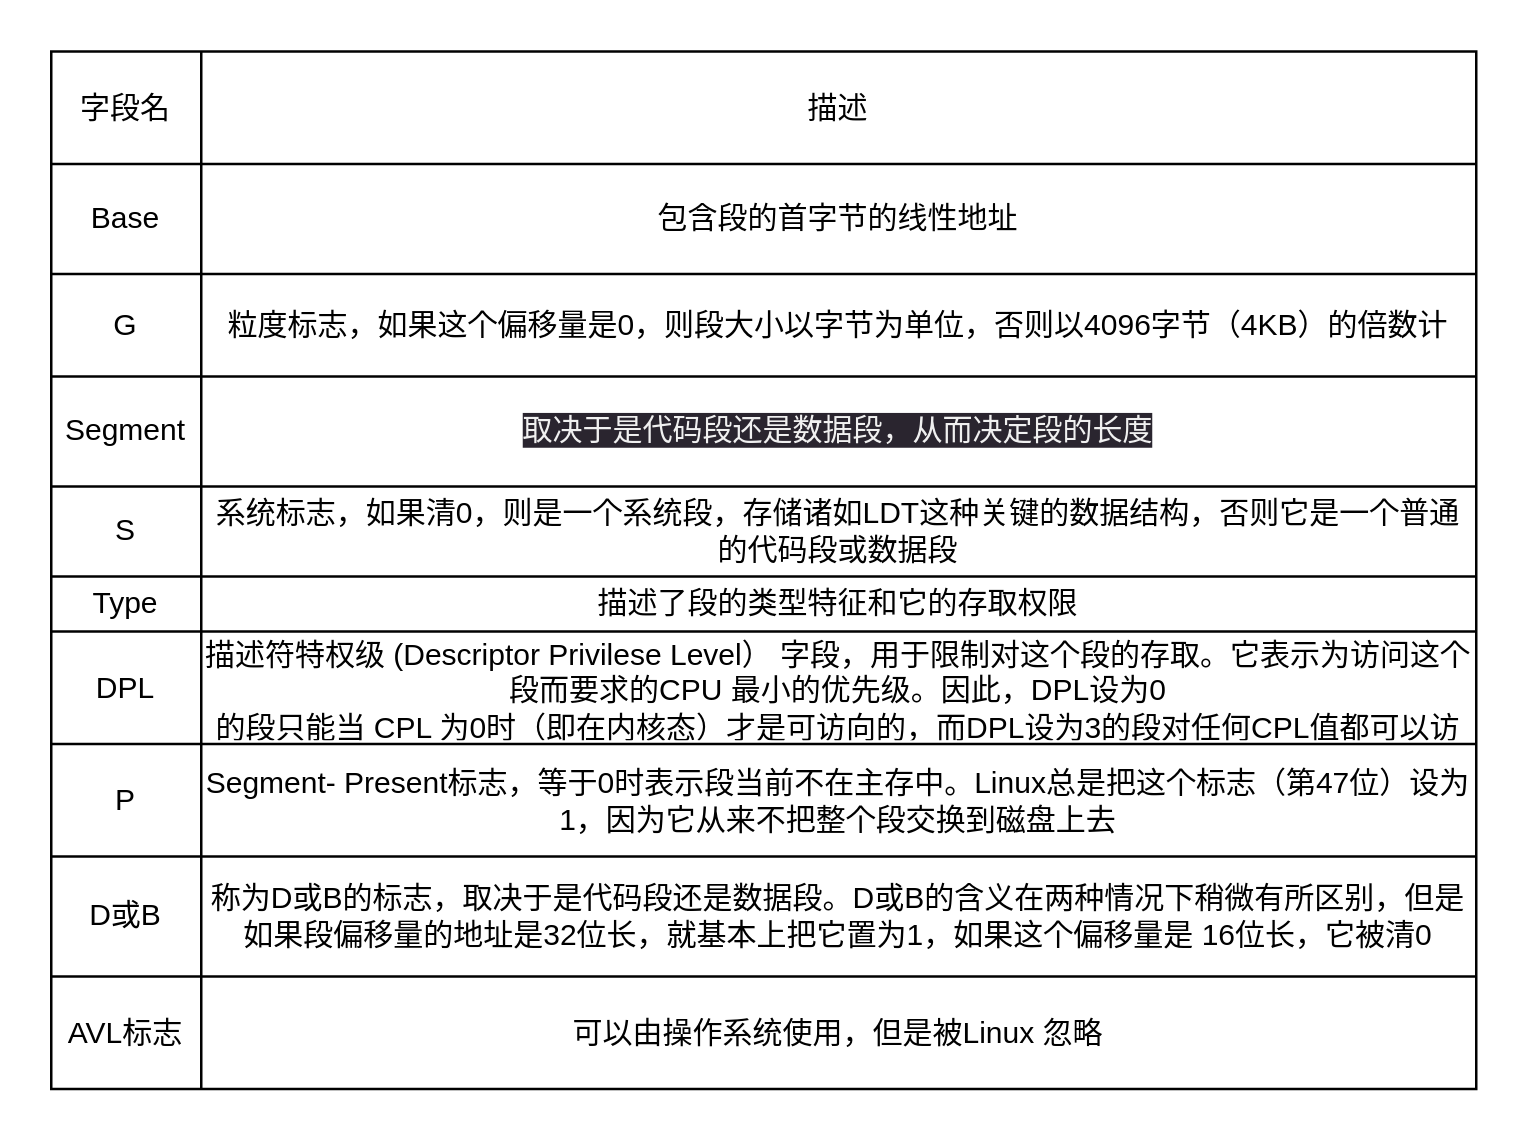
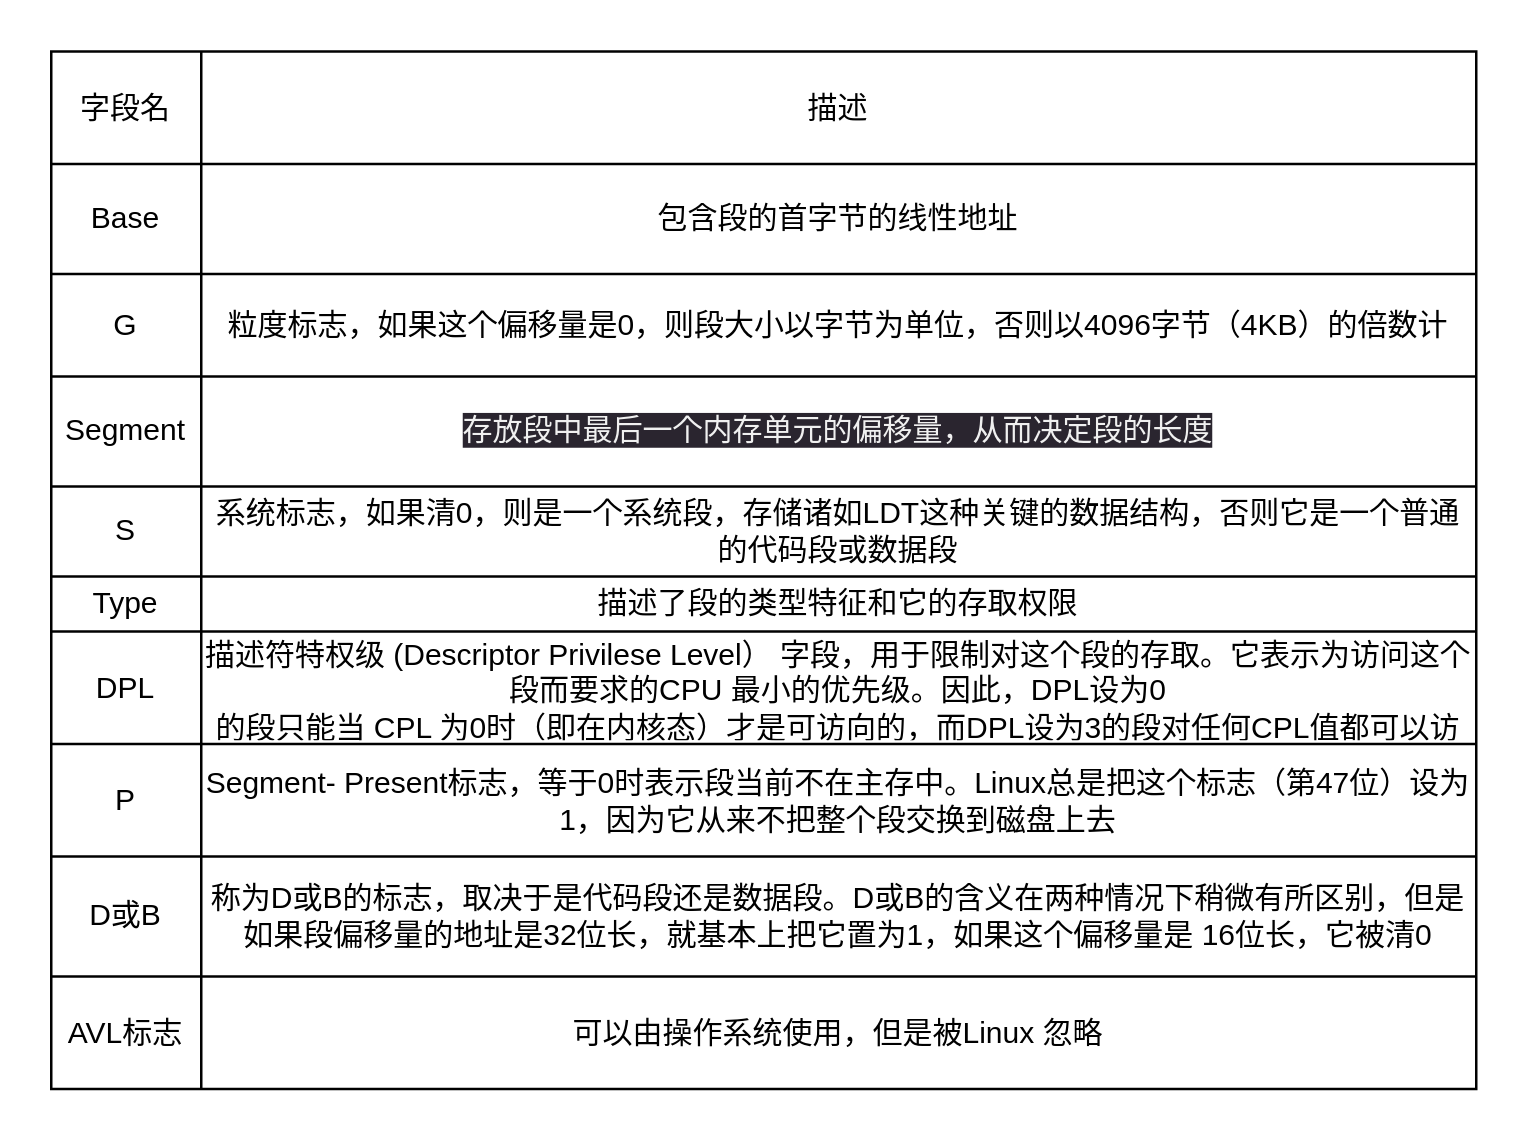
(839, 431) -> (839, 431)
